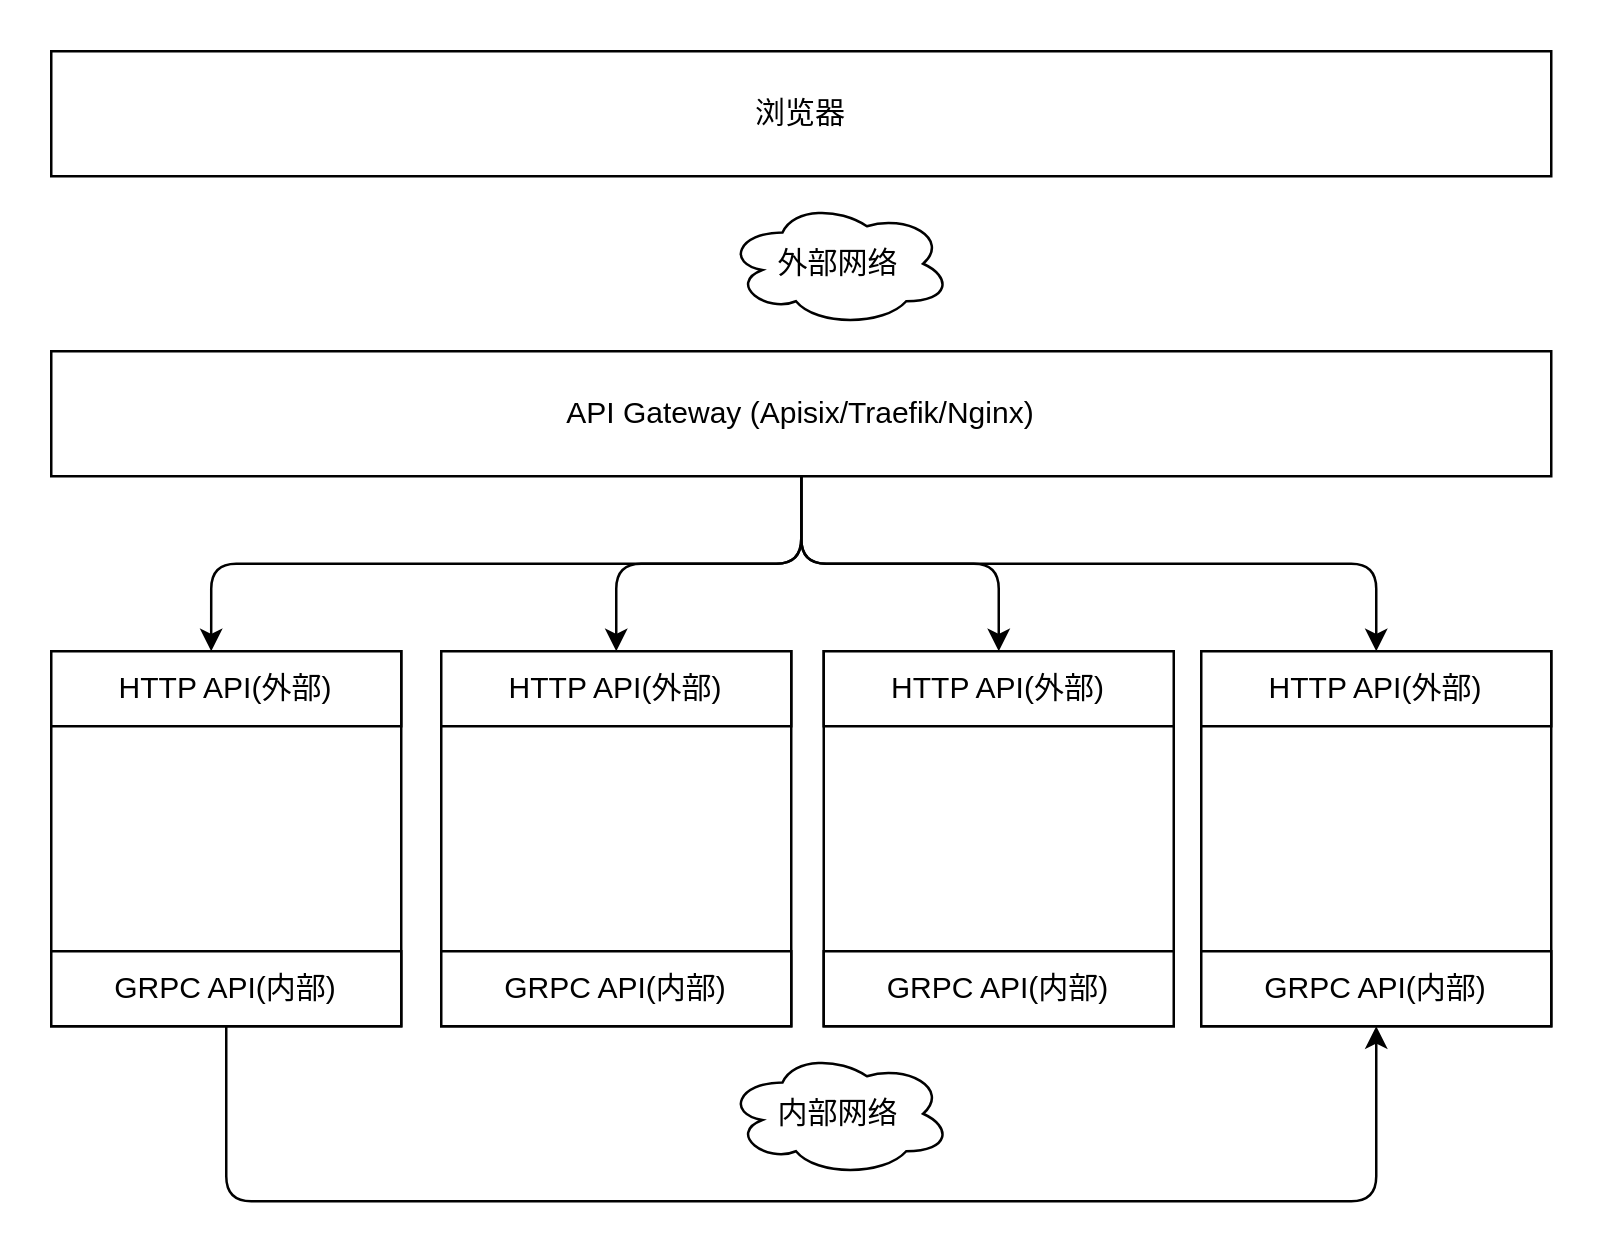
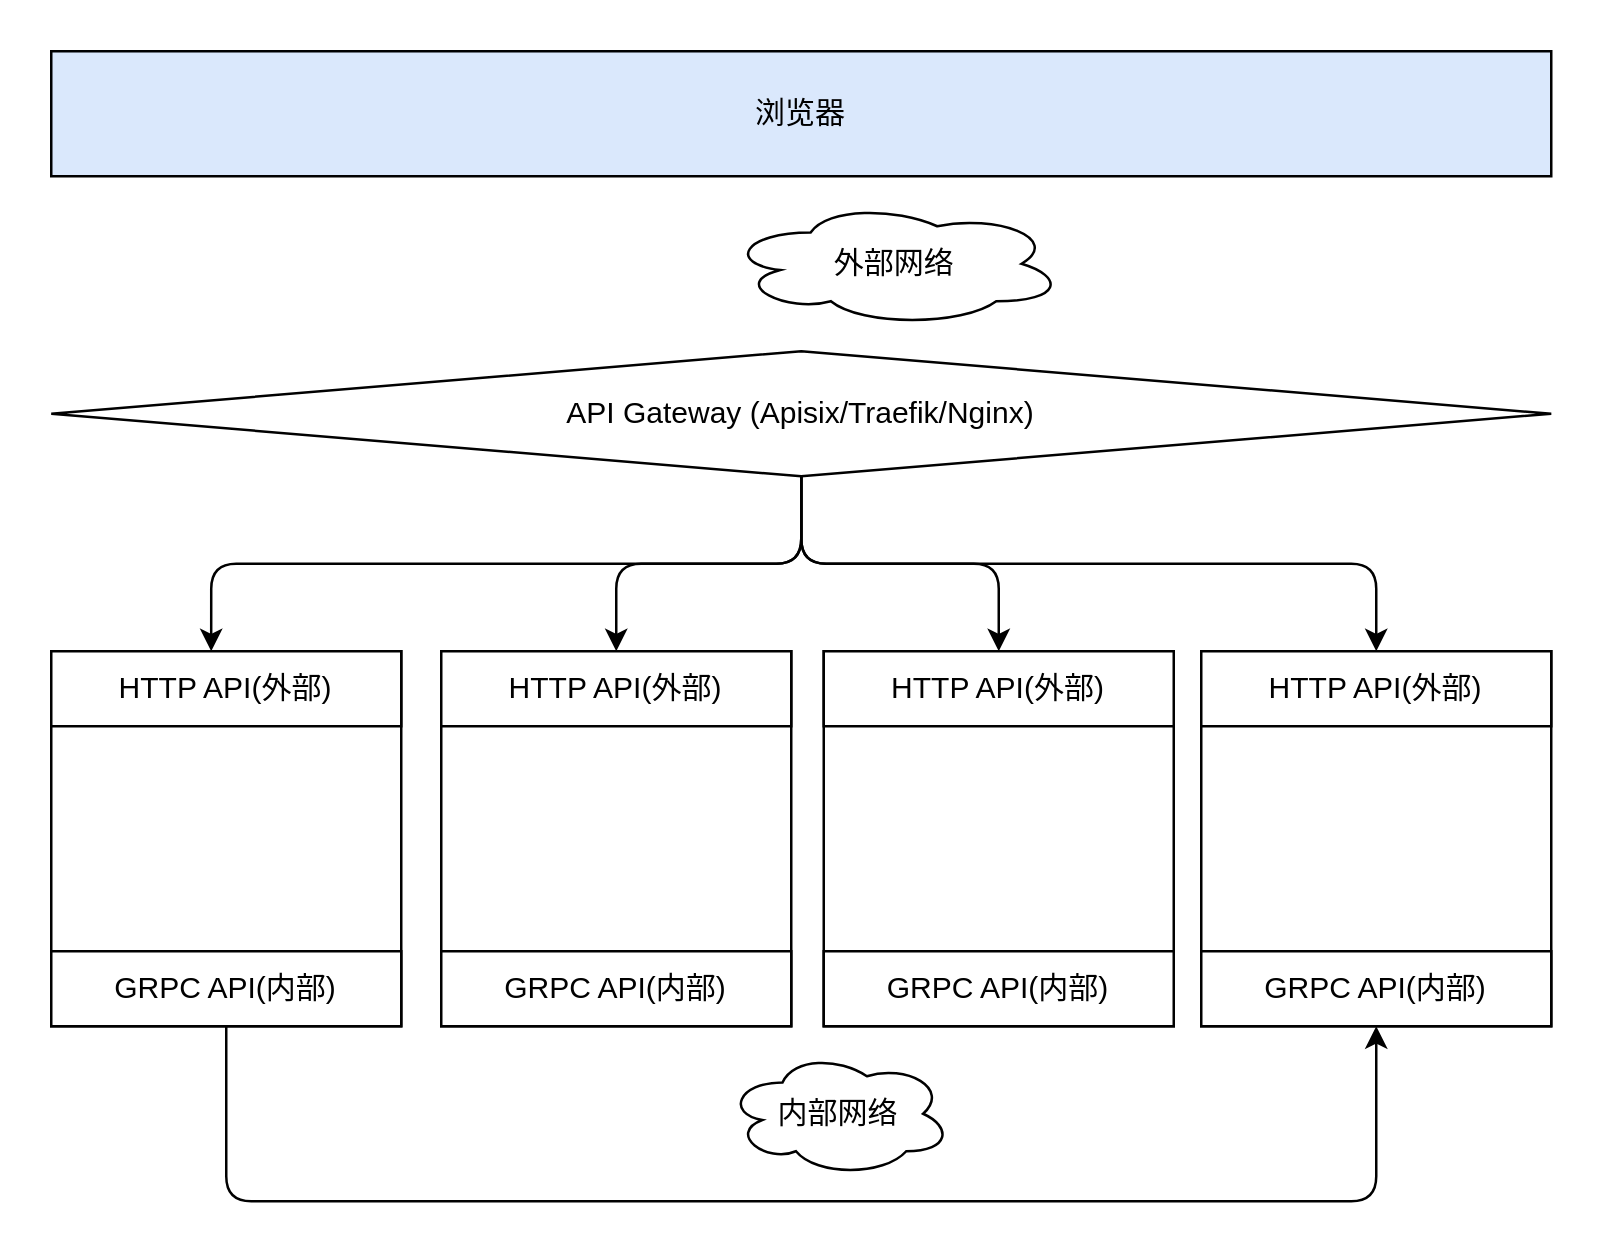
(801, 114) -> (801, 114)
(839, 264) -> (895, 264)
(801, 414) -> (801, 414)
